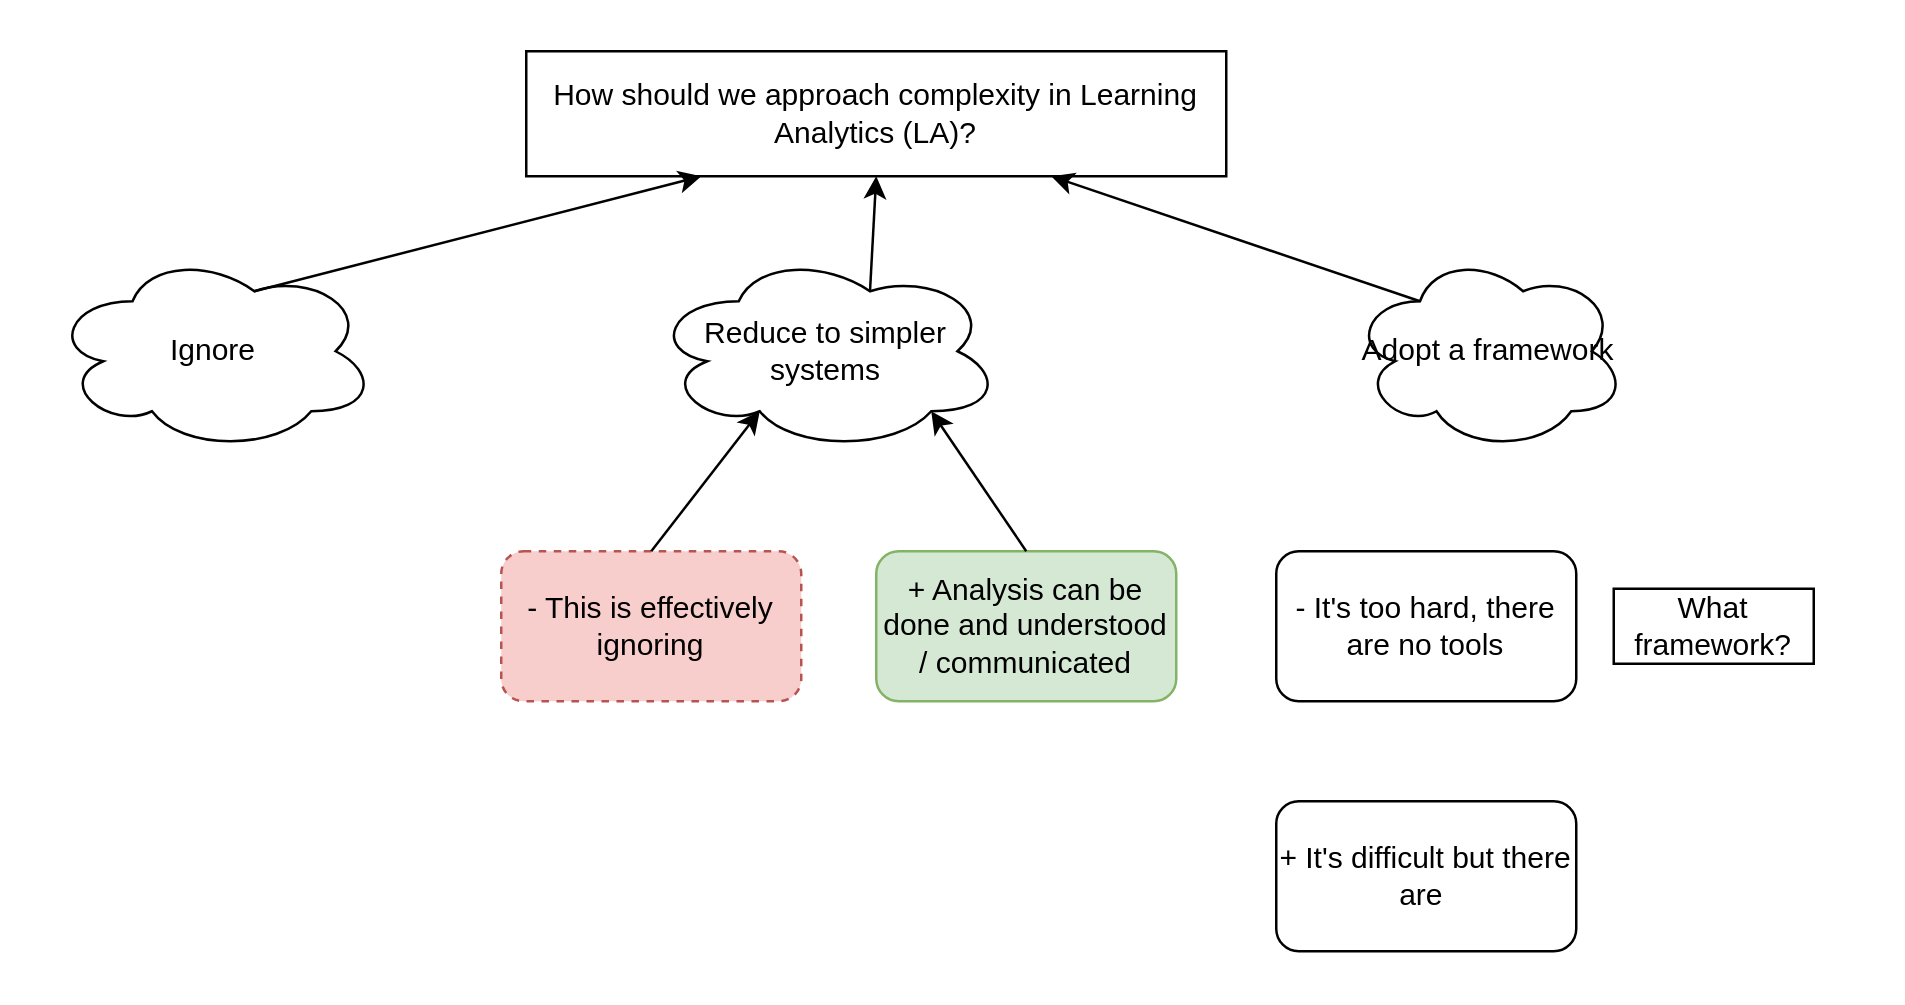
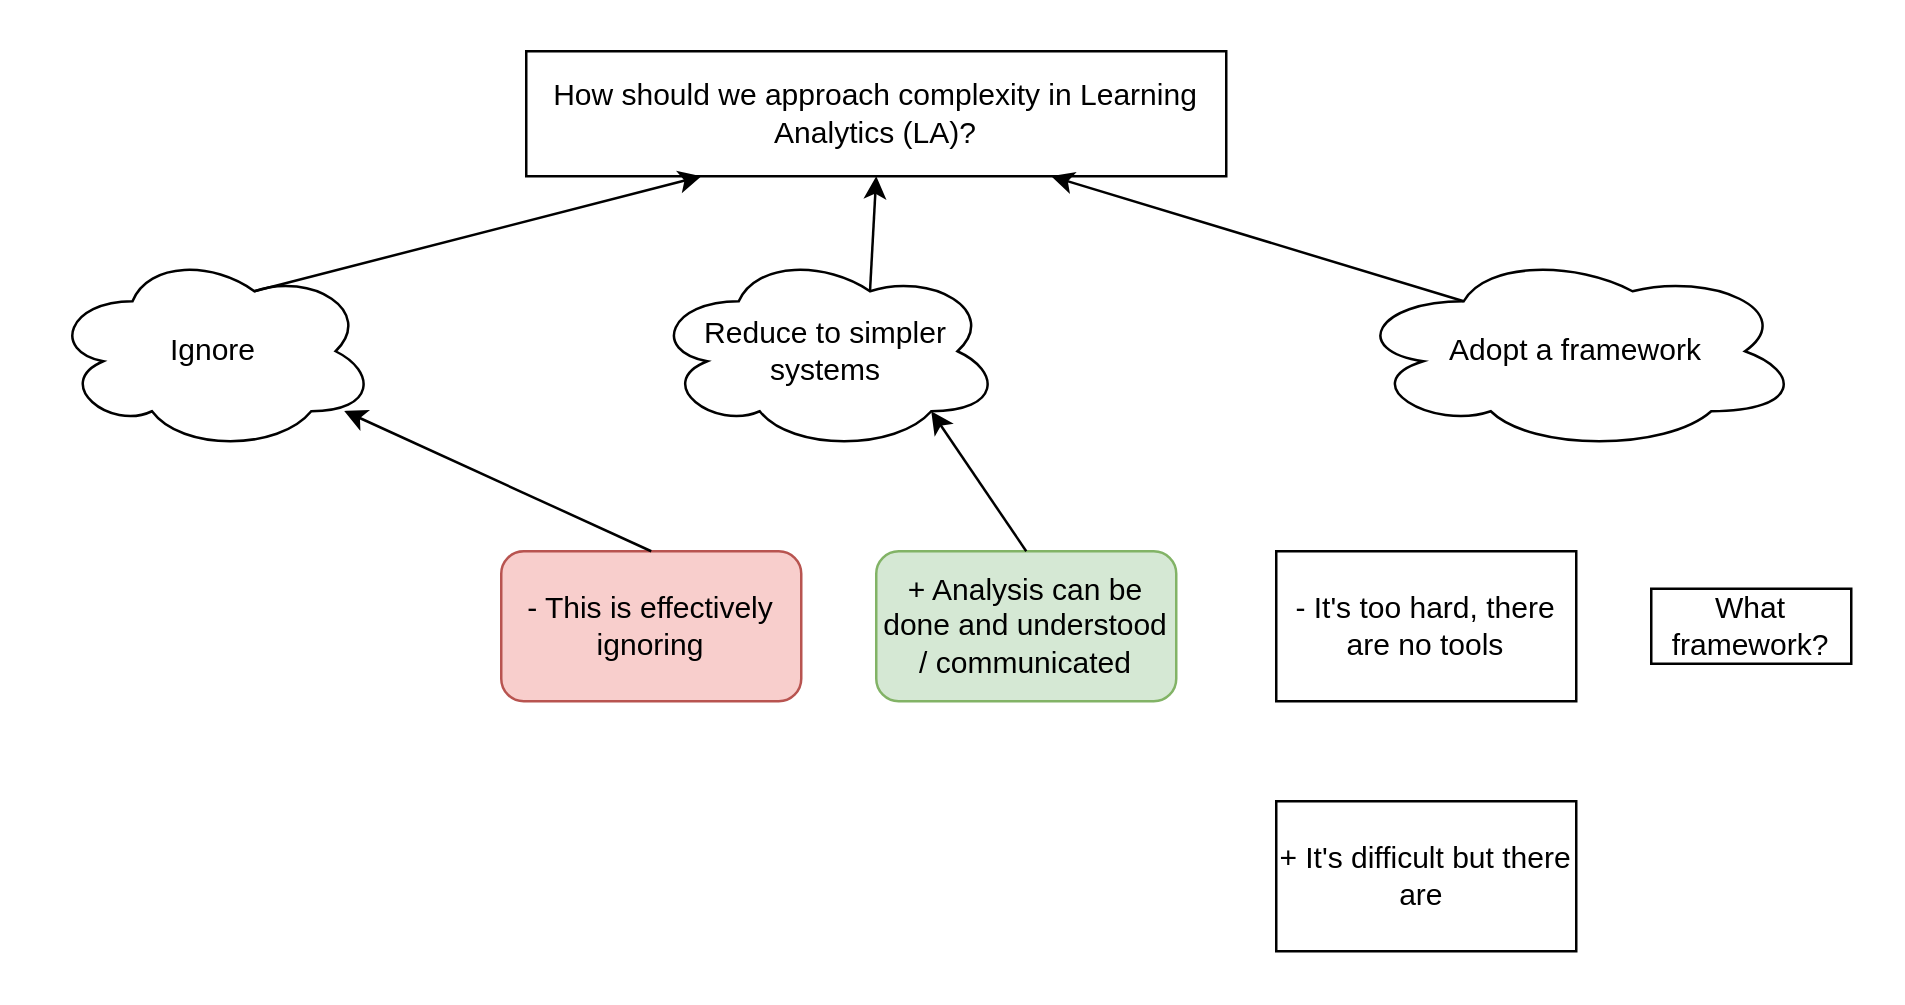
(1489, 351) -> (1576, 351)
(700, 488) -> (505, 485)
(651, 626) -> (651, 626)
(1426, 626) -> (1426, 626)
(1714, 626) -> (1751, 626)
(1426, 876) -> (1426, 876)
